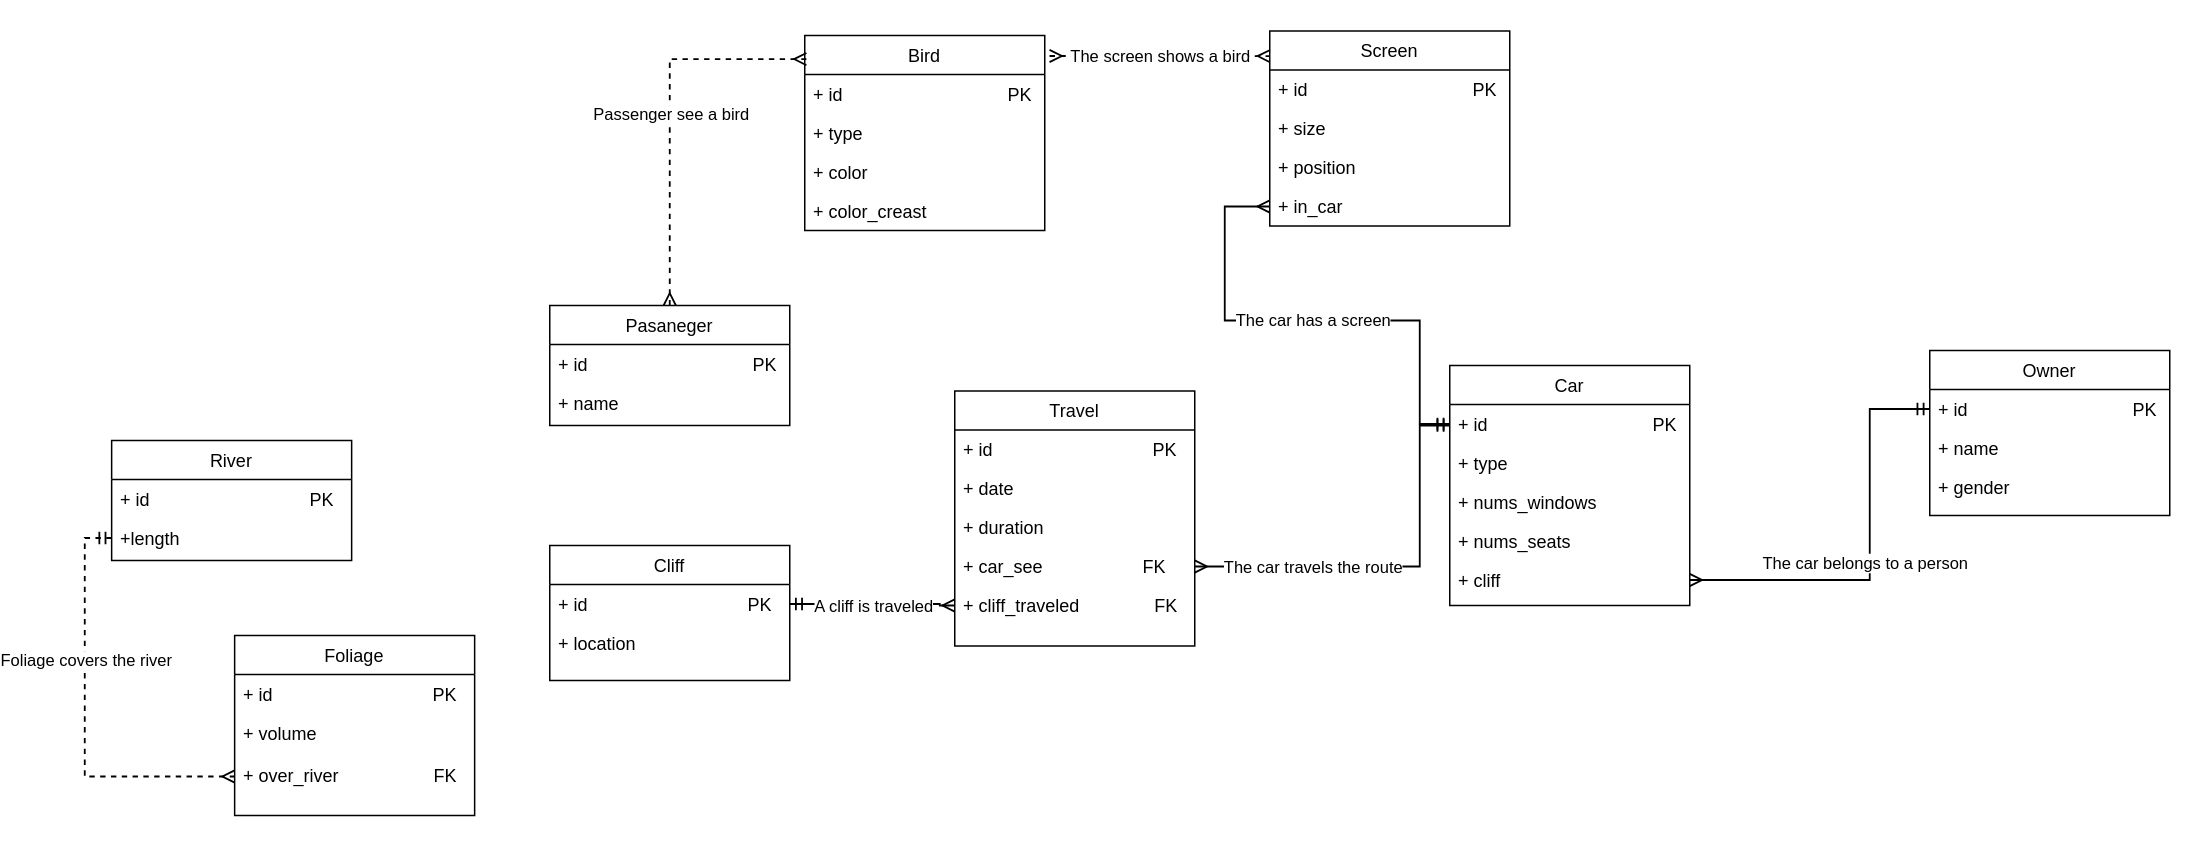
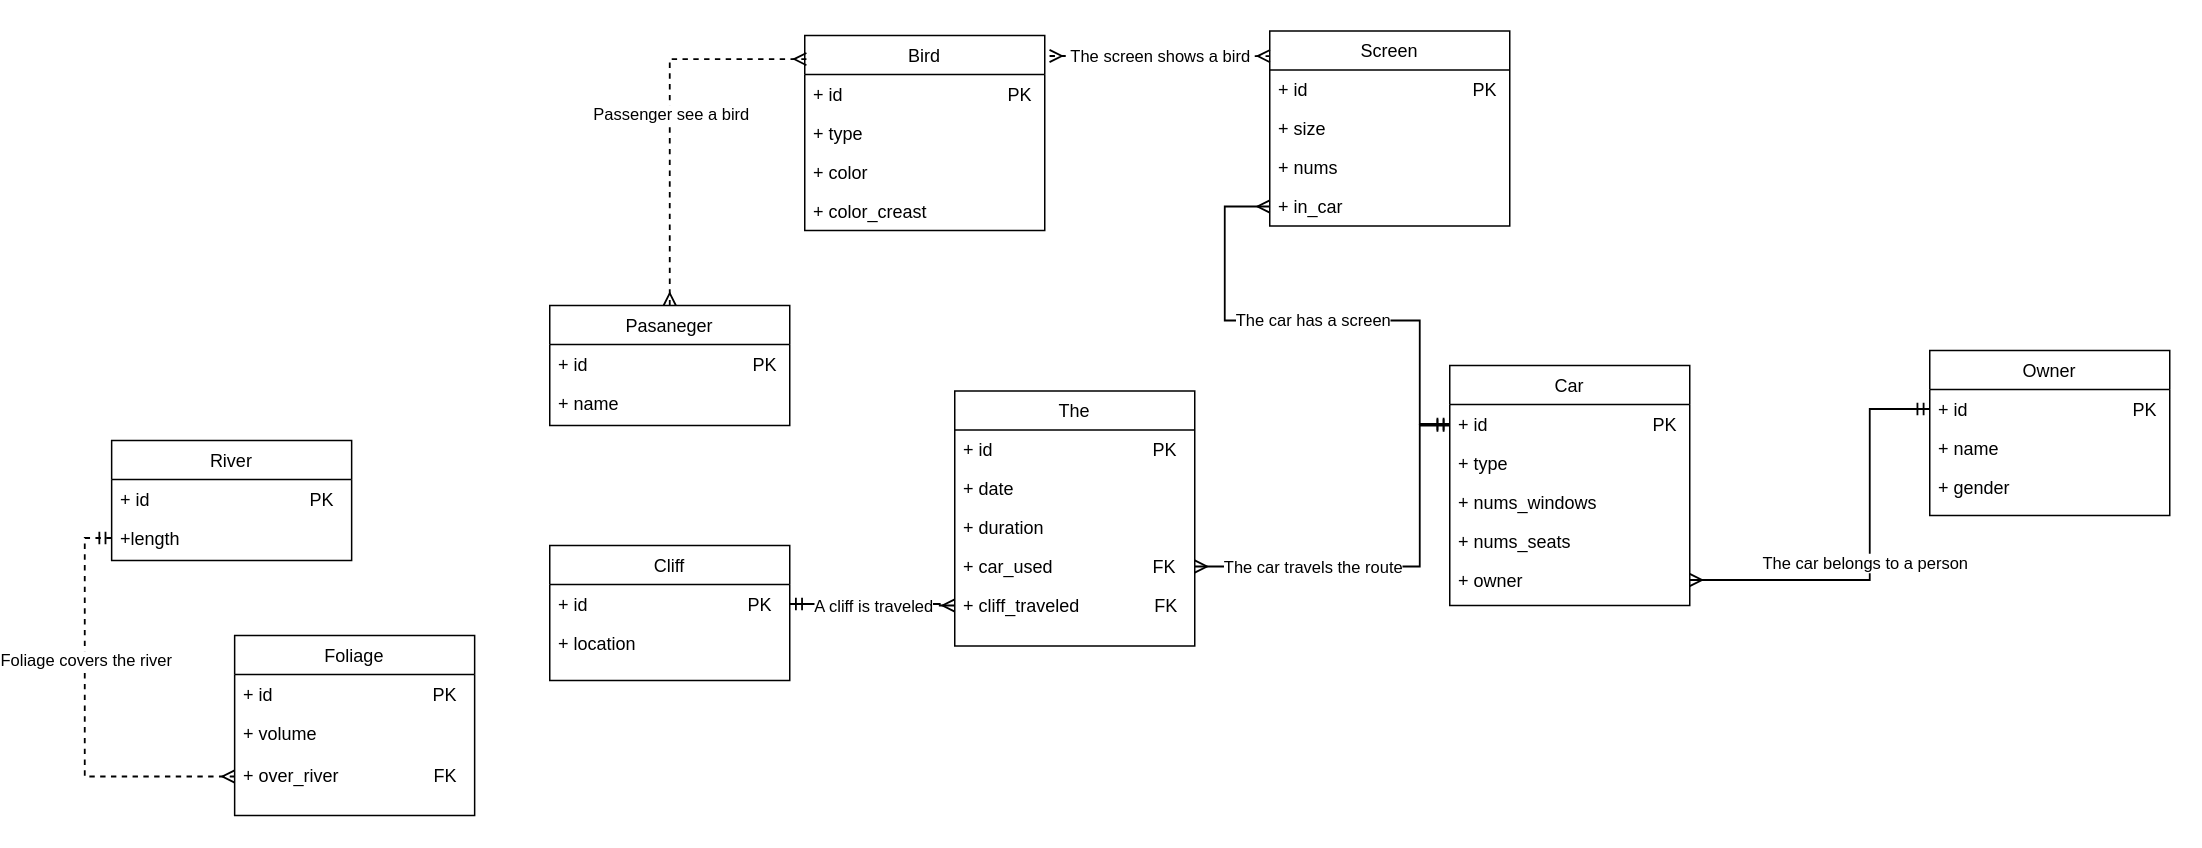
(1321, 168) -> (1306, 168)
(1074, 411) -> (1074, 411)
(1117, 567) -> (1122, 567)
(1486, 581) -> (1491, 581)
